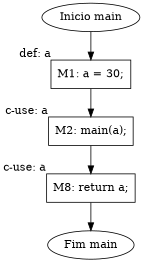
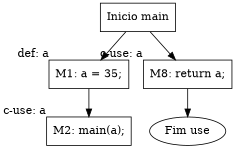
(91, 17) -> (138, 17)
(91, 74) -> (89, 74)
(91, 156) -> (160, 43)
(91, 245) -> (188, 131)
